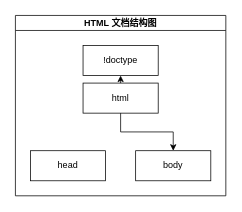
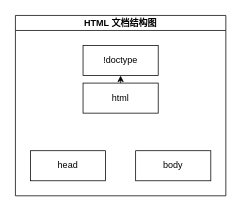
(120, 123) -> none
